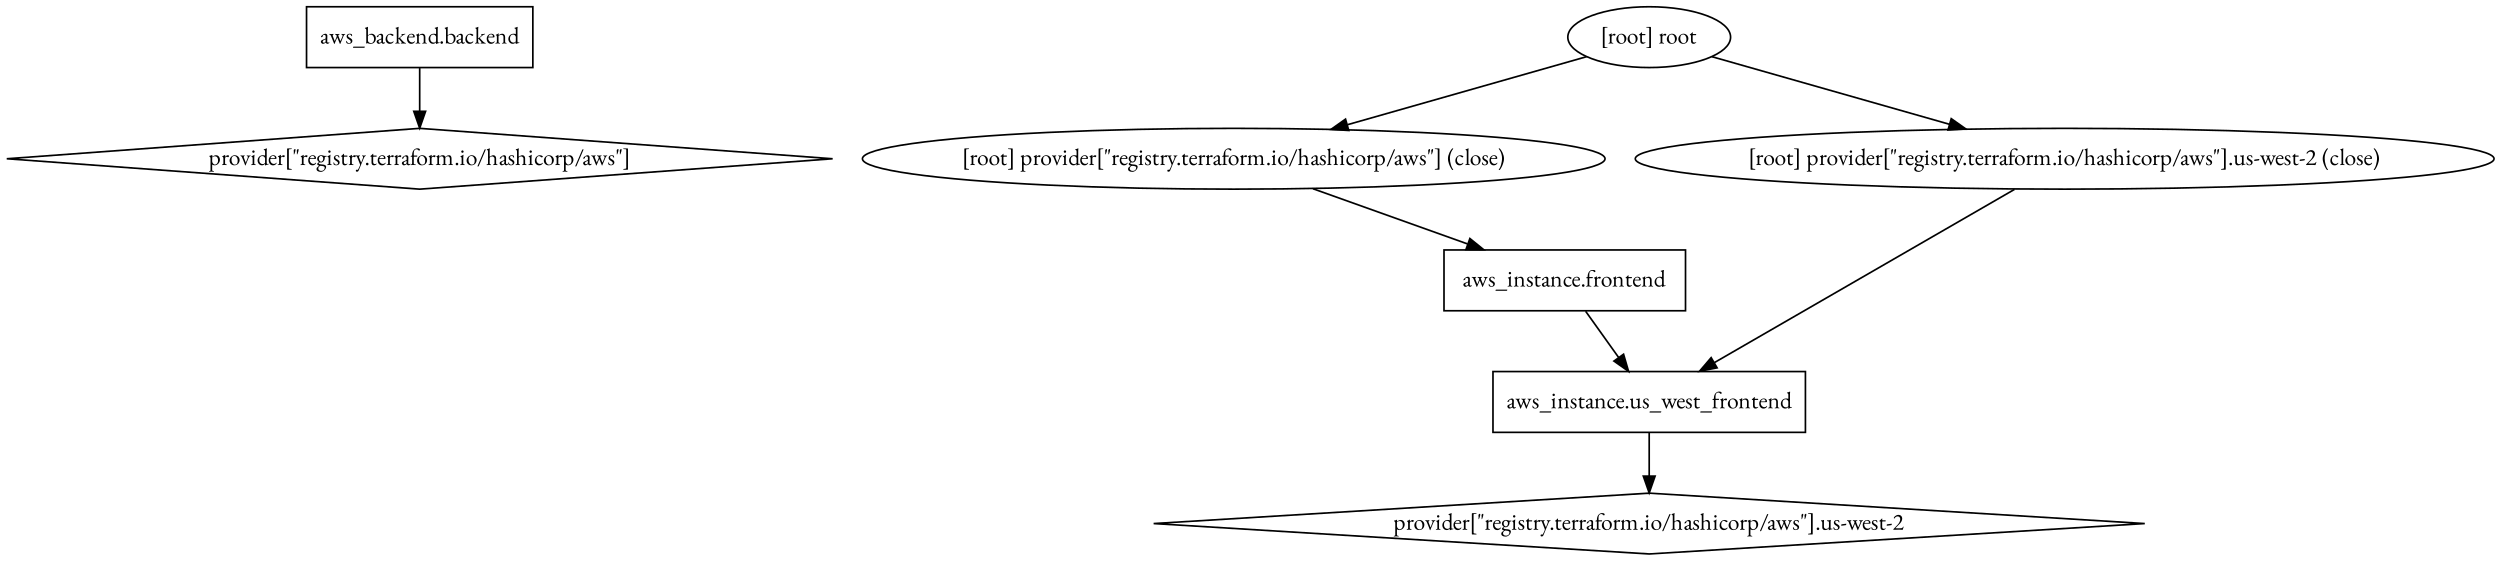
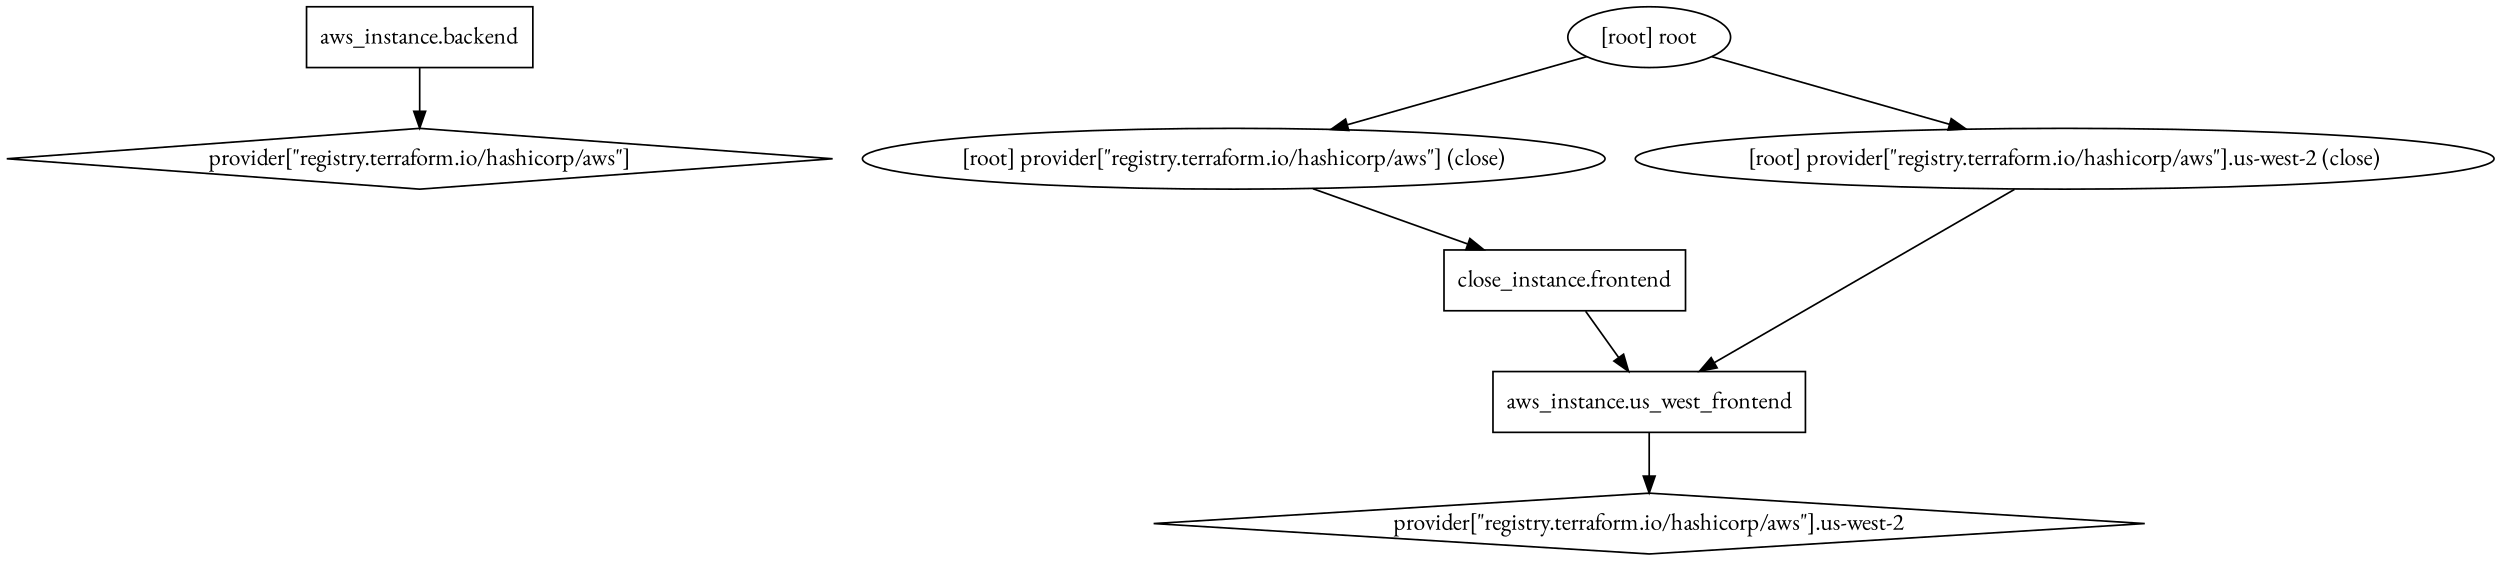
(420, 37) -> (420, 37)
(1565, 280) -> (1565, 280)
